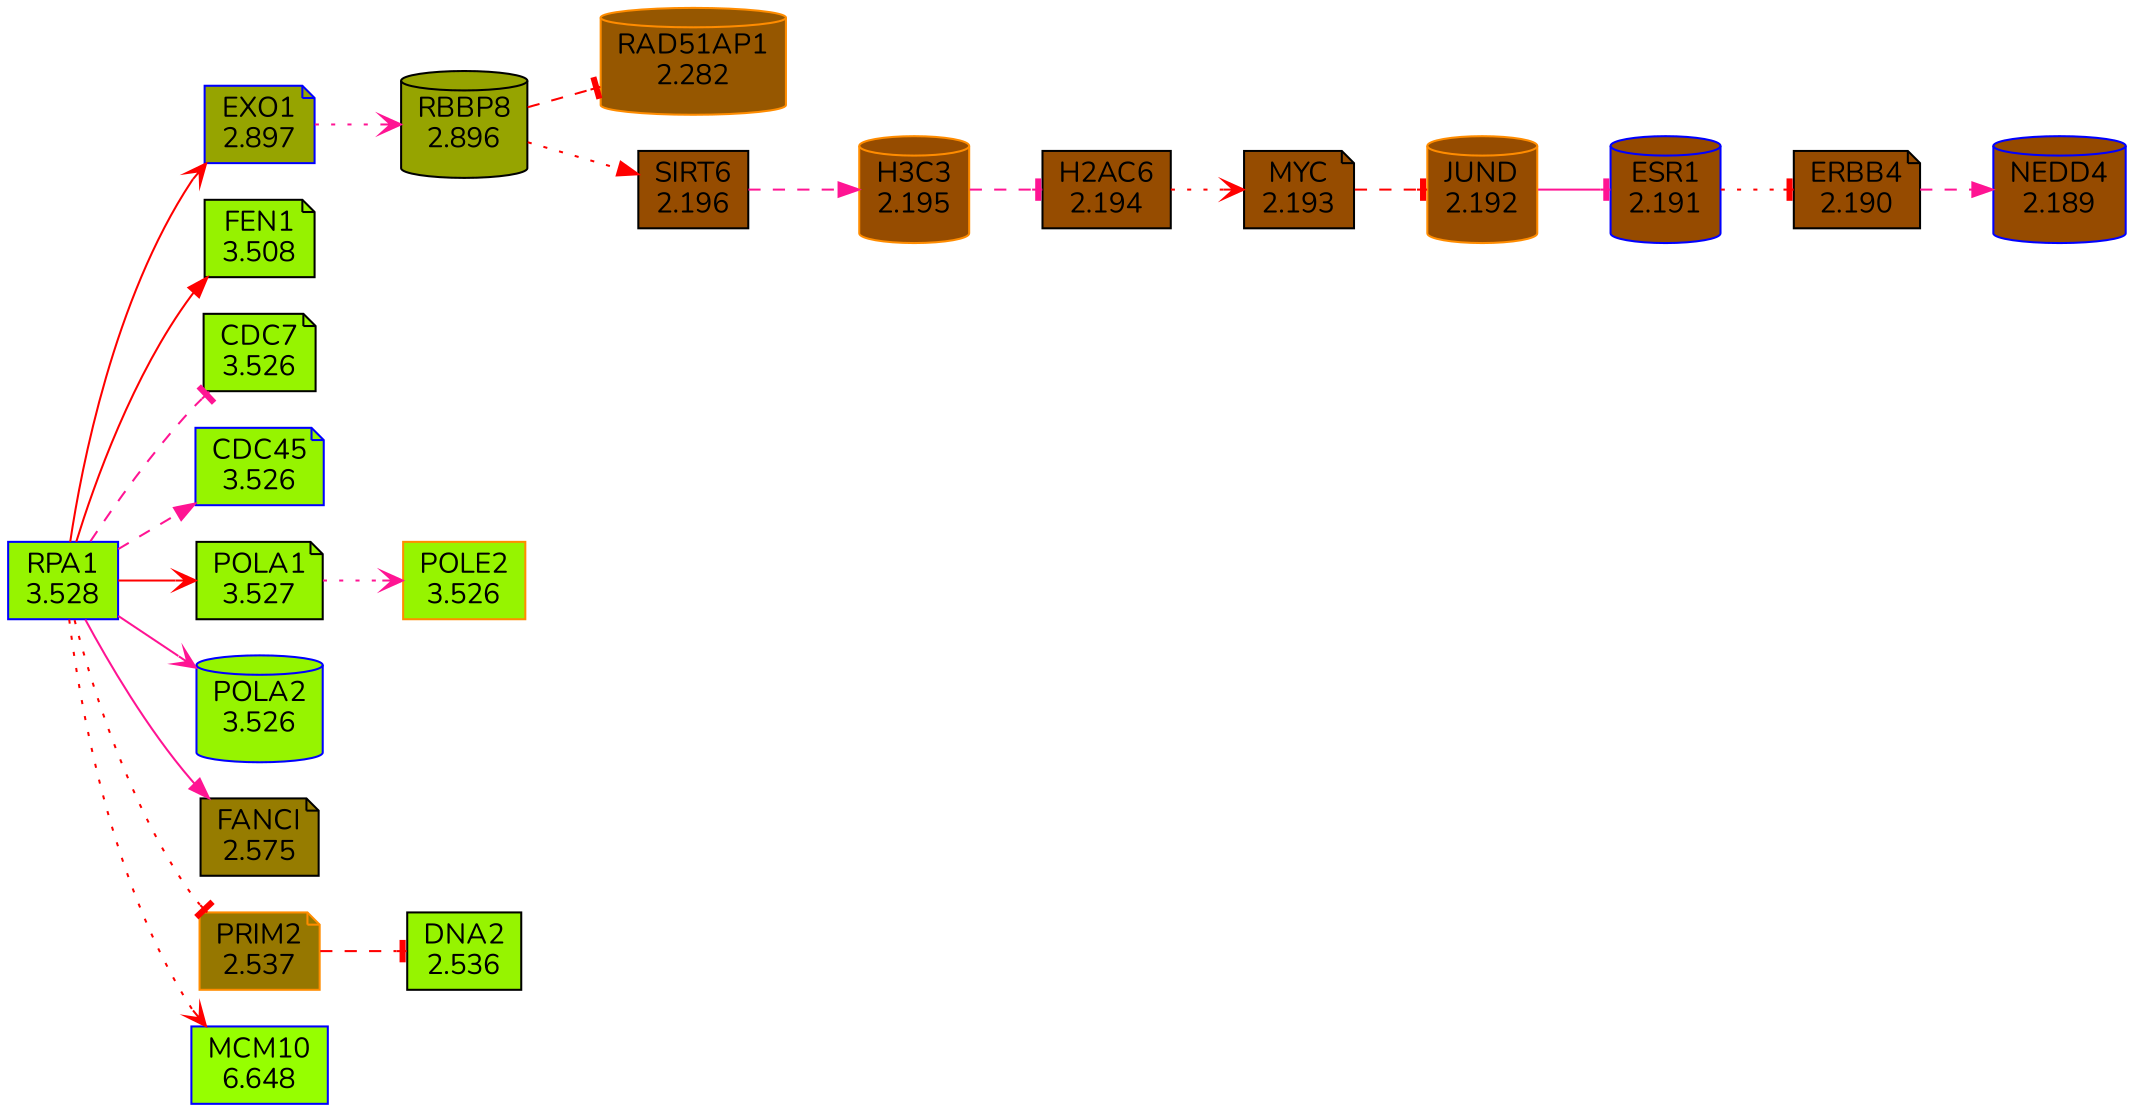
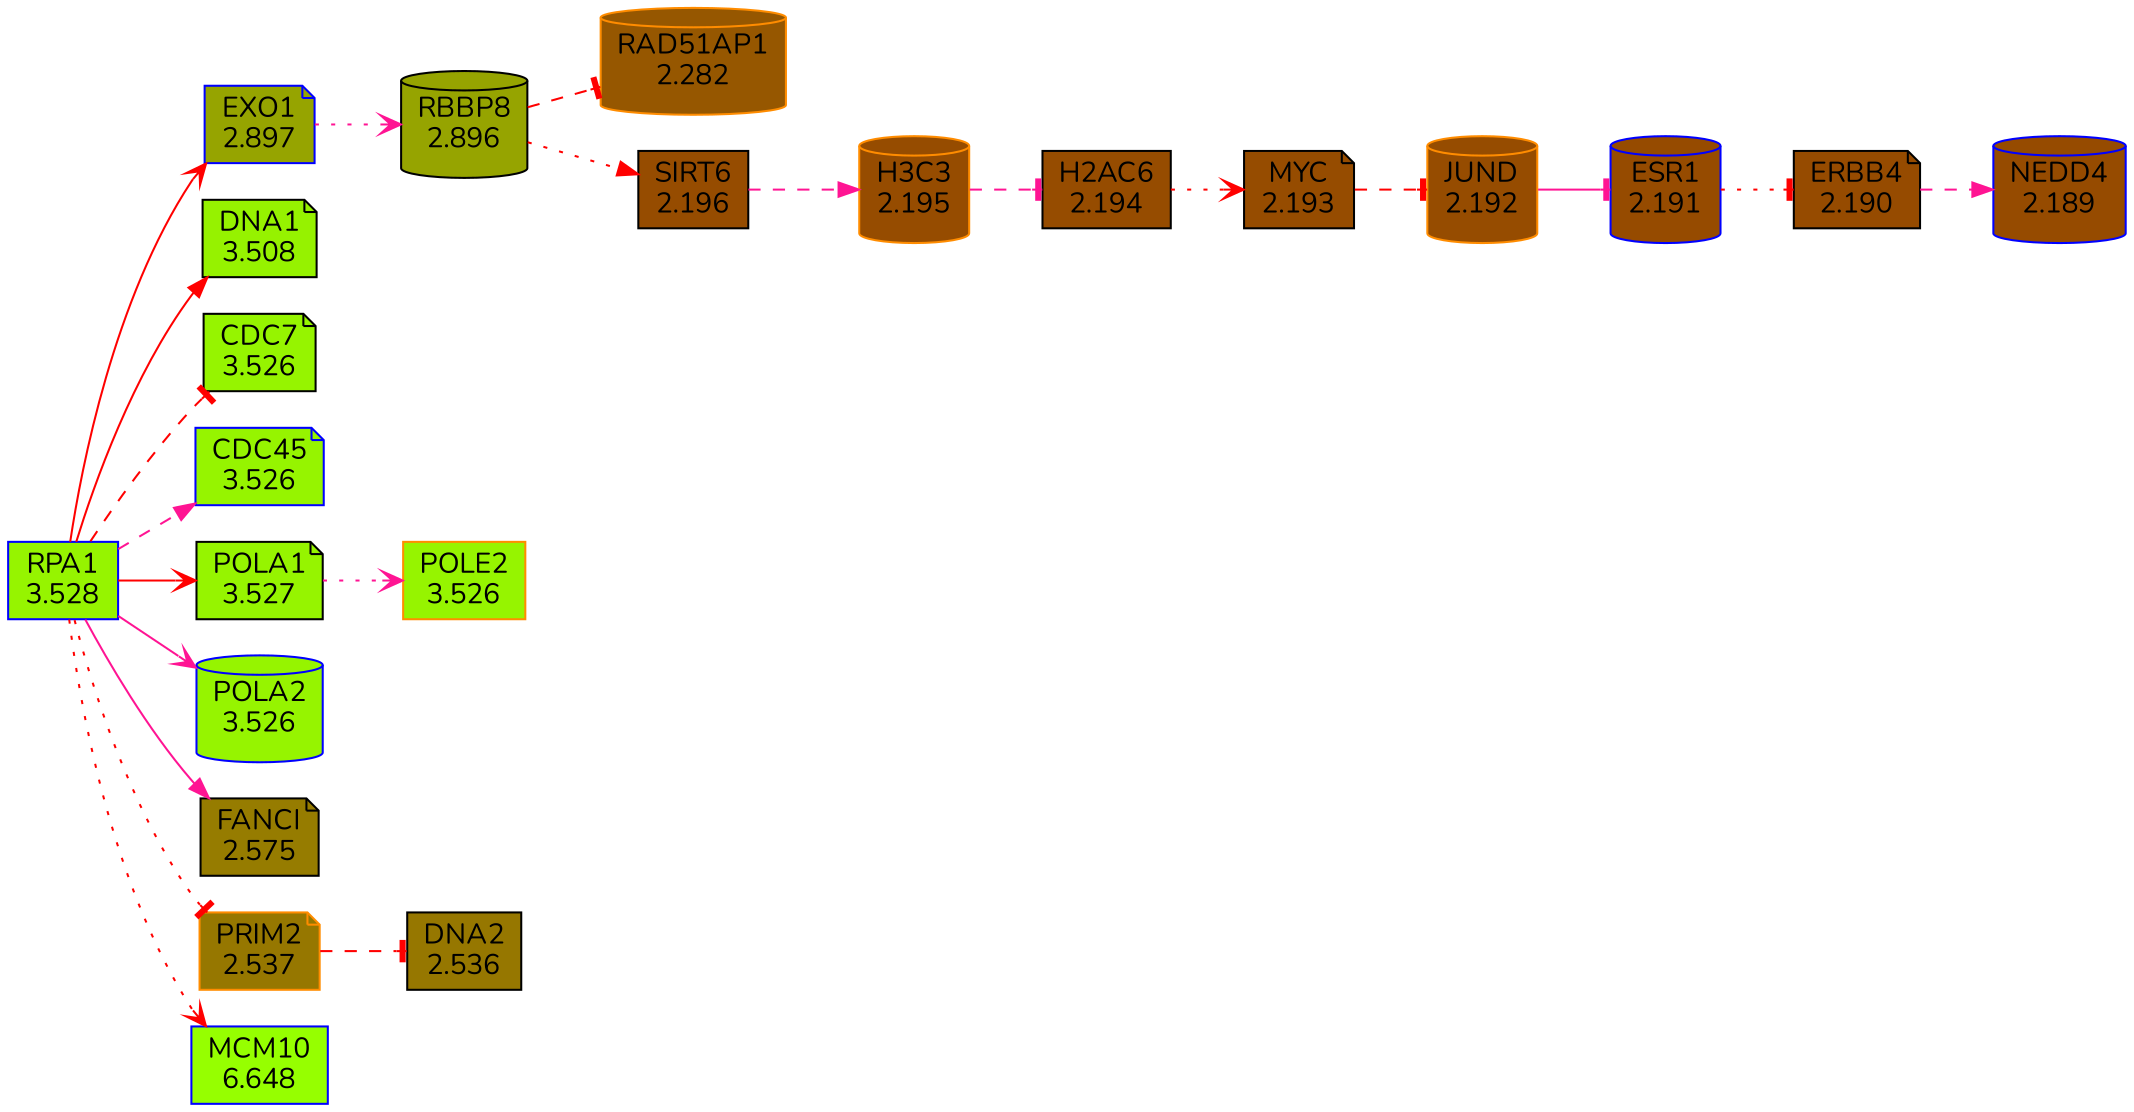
(260, 238) -> (260, 238)
(143, 468) -> (143, 468)
(464, 951) -> (464, 951)
